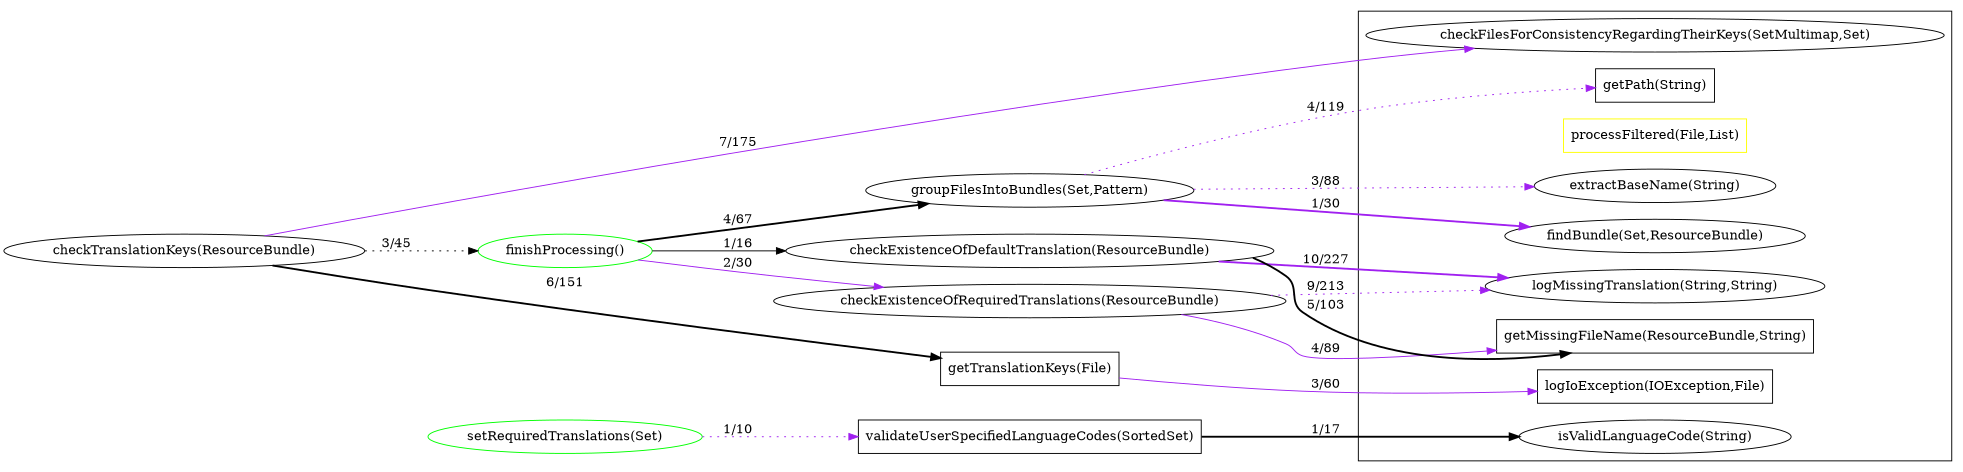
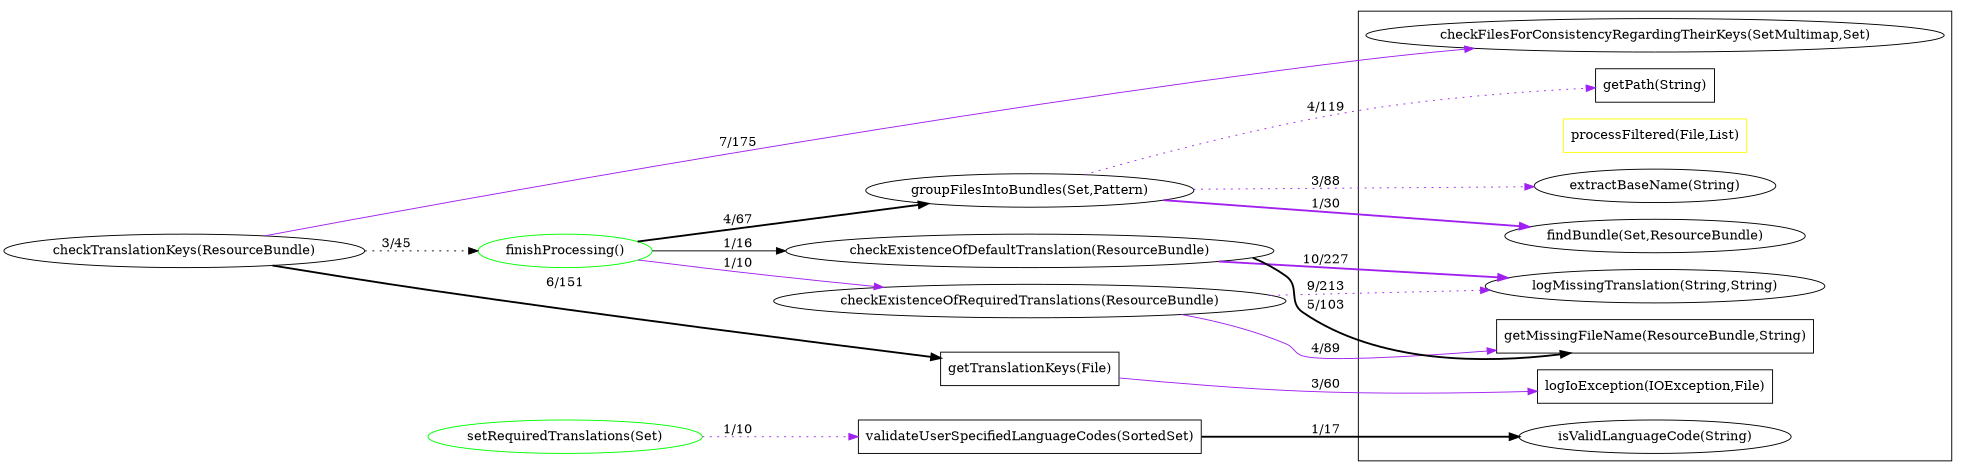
(738, 263) -> (738, 263)
